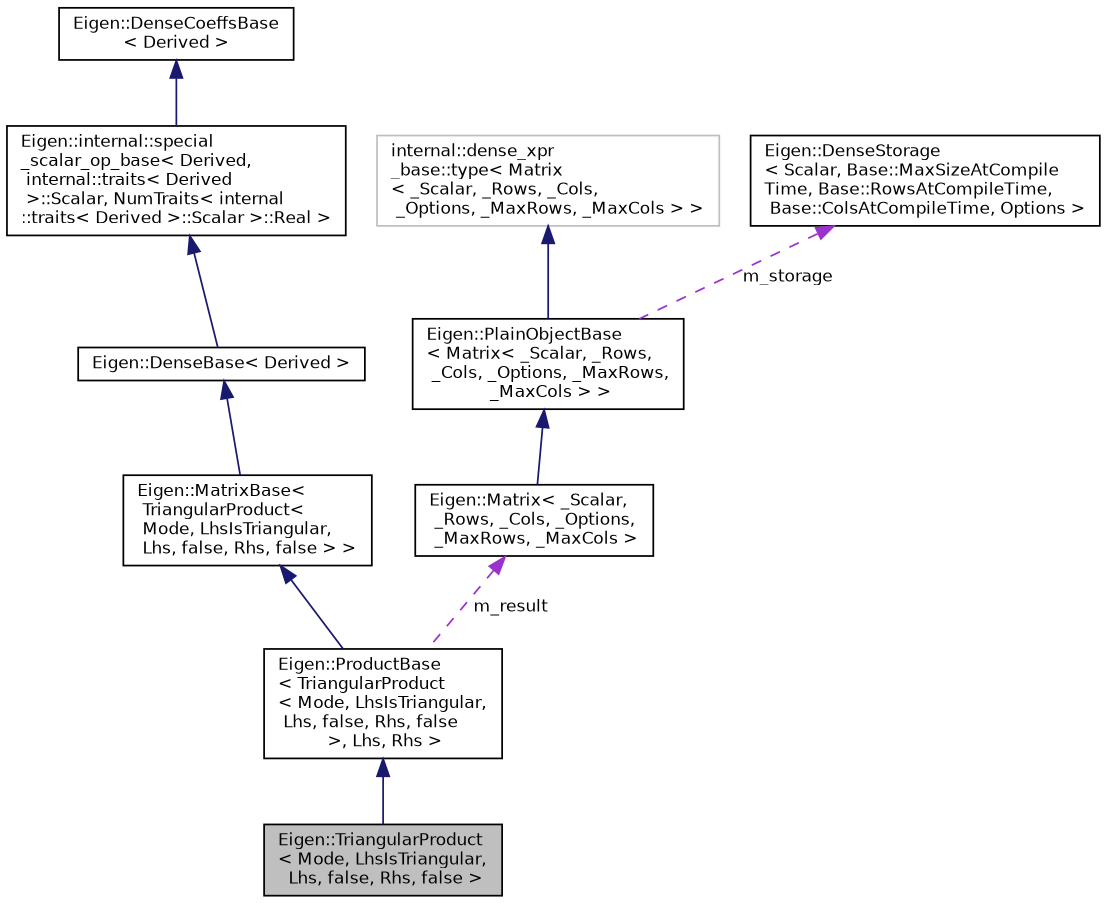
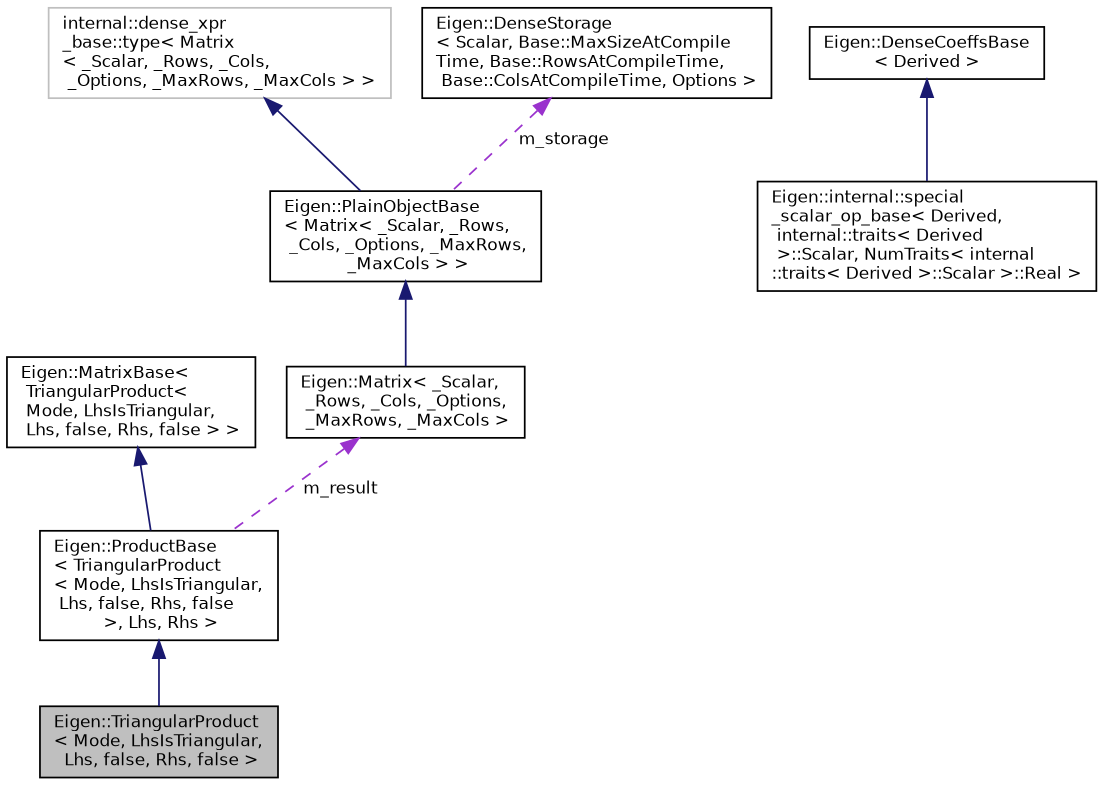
(222, 364) -> none
